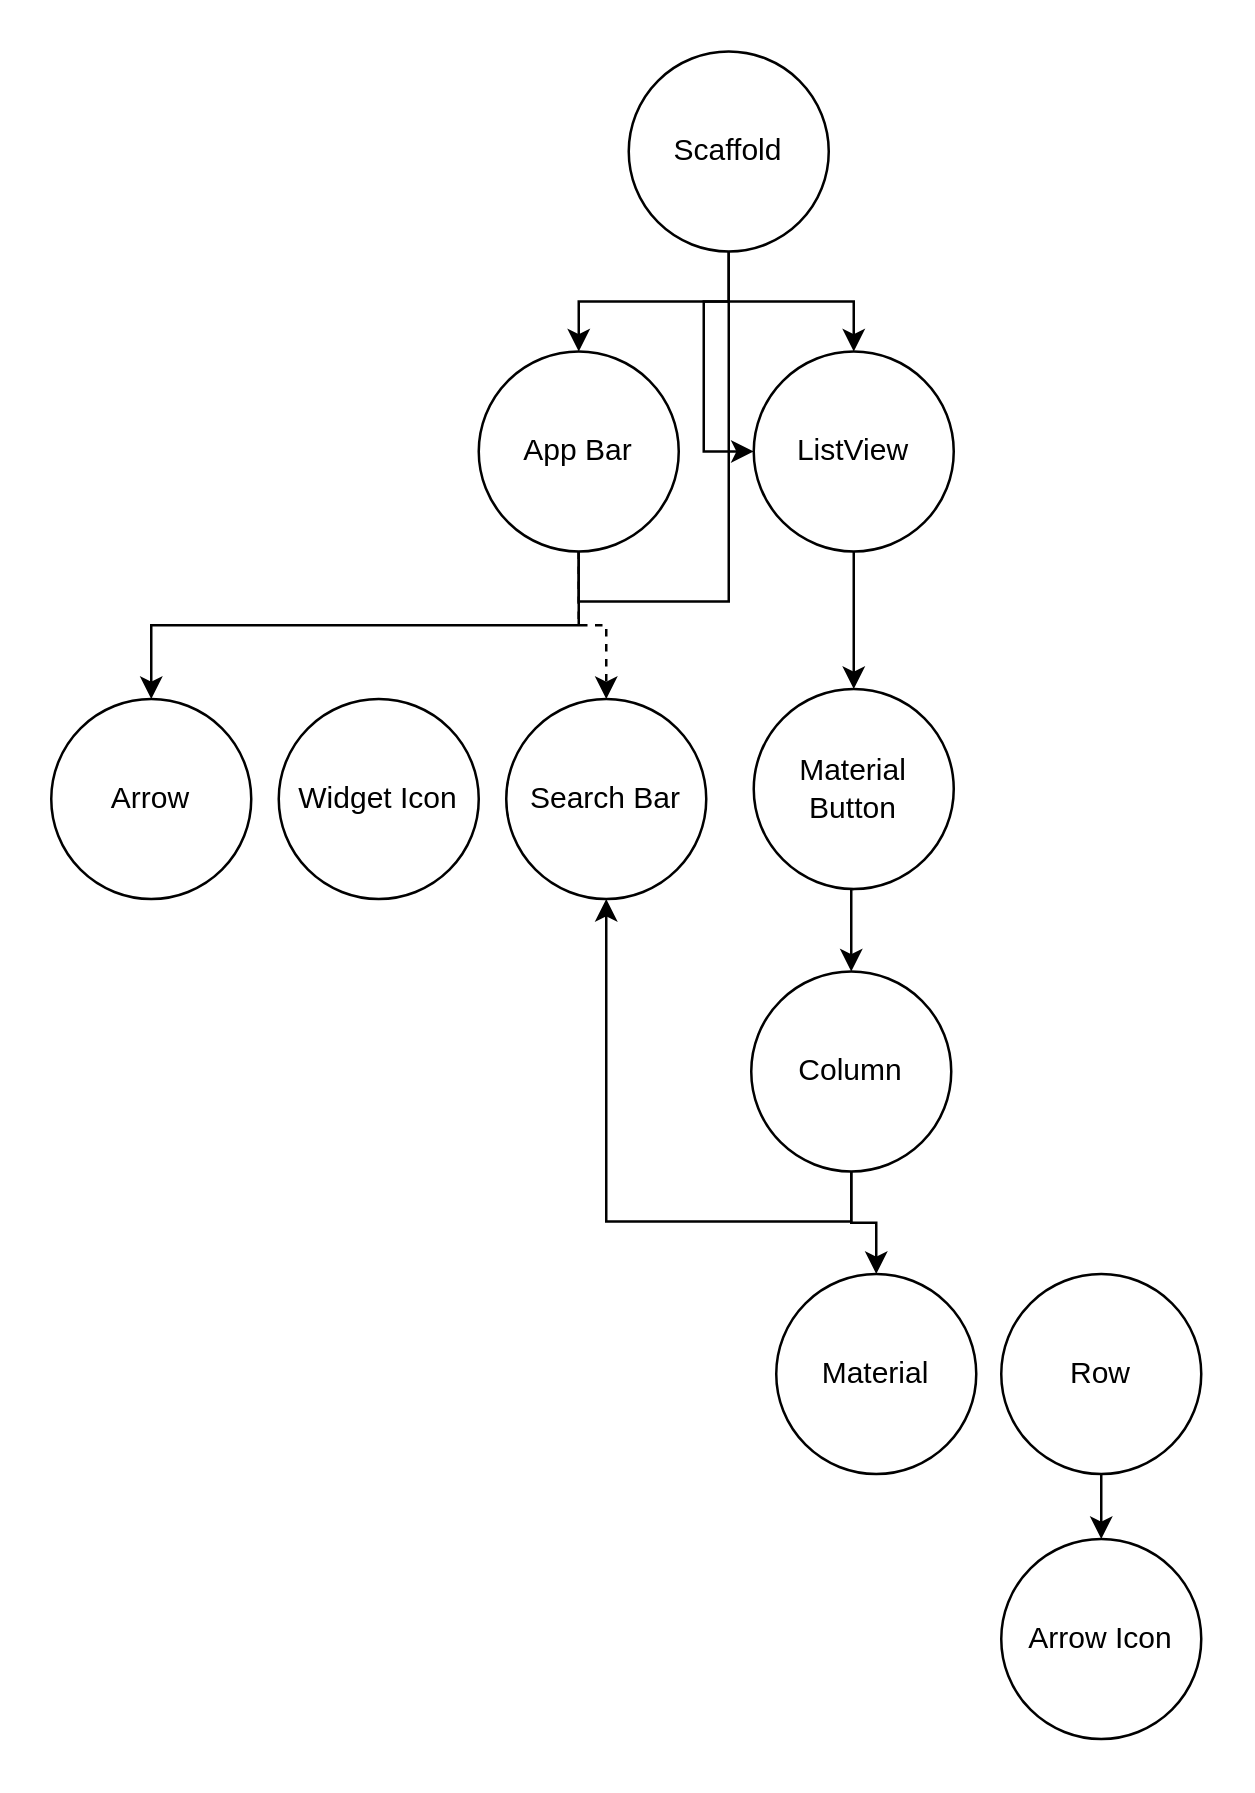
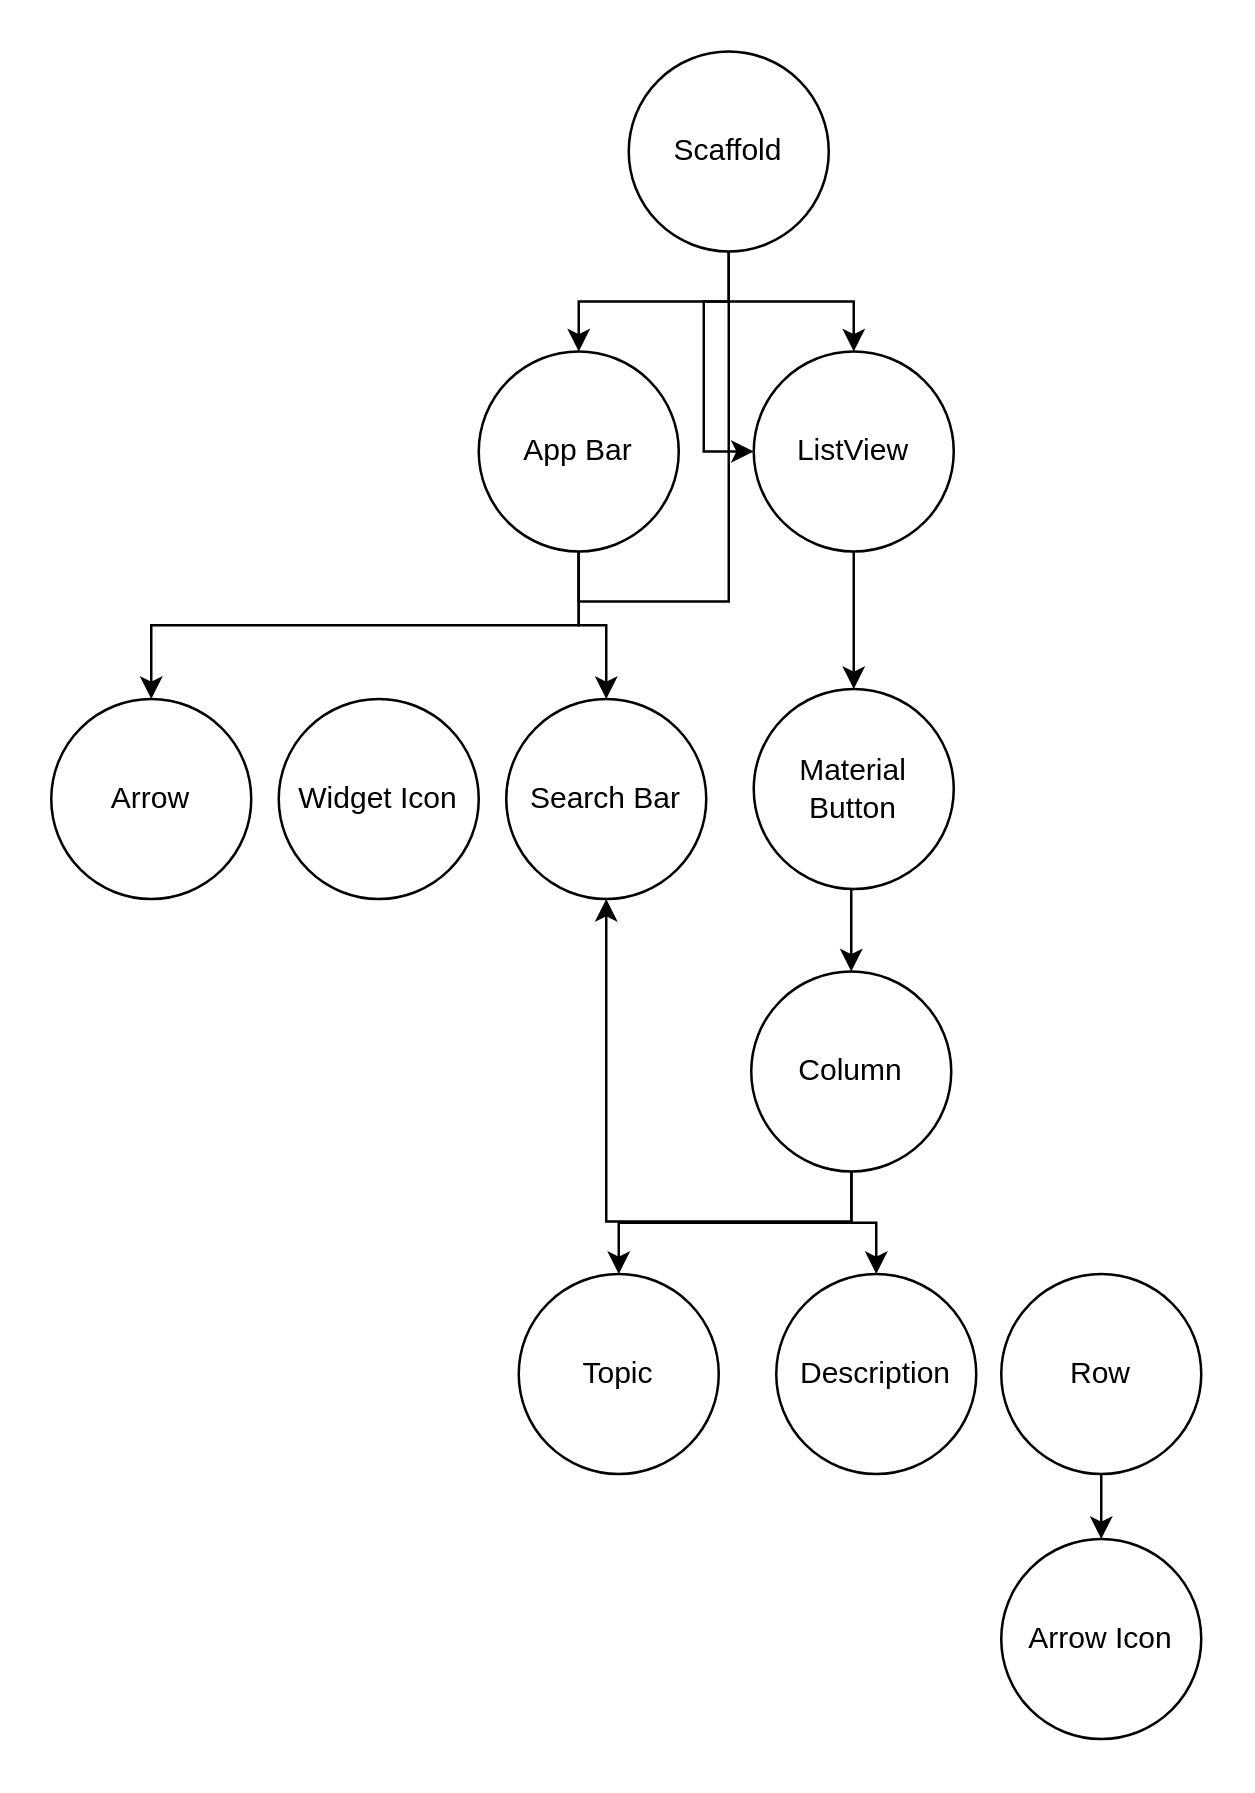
(606, 639) -> (606, 639)
none -> (619, 1241)
none -> (619, 1374)
(876, 1374) -> (876, 1374)
